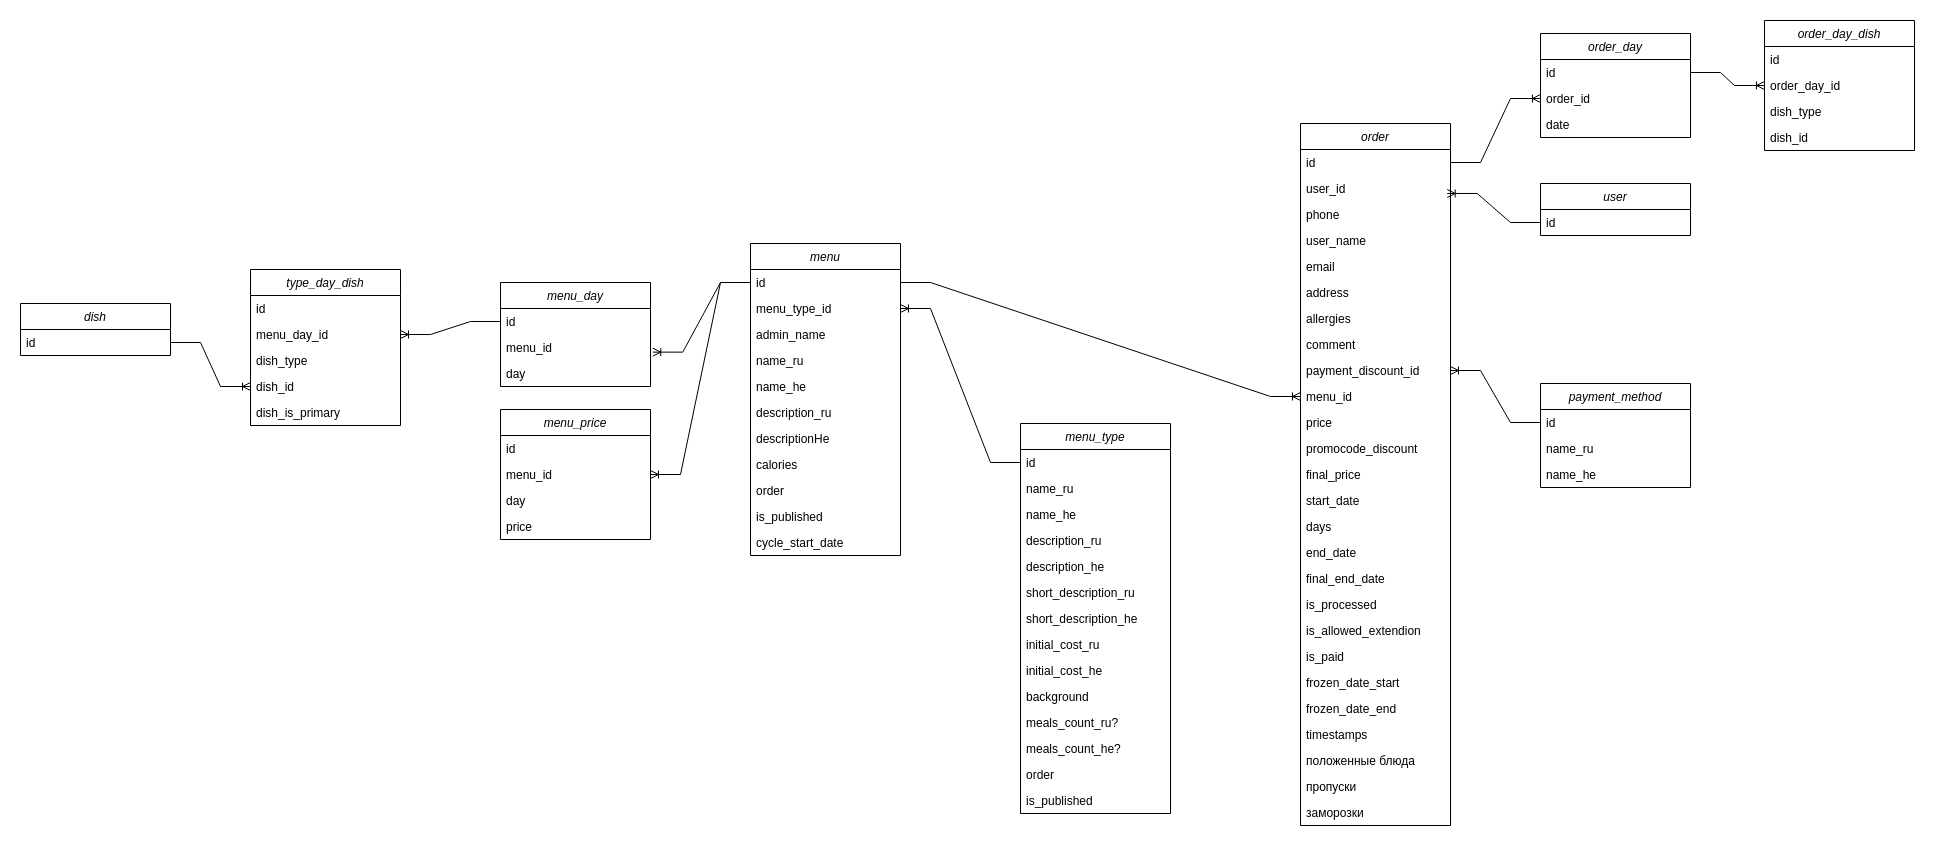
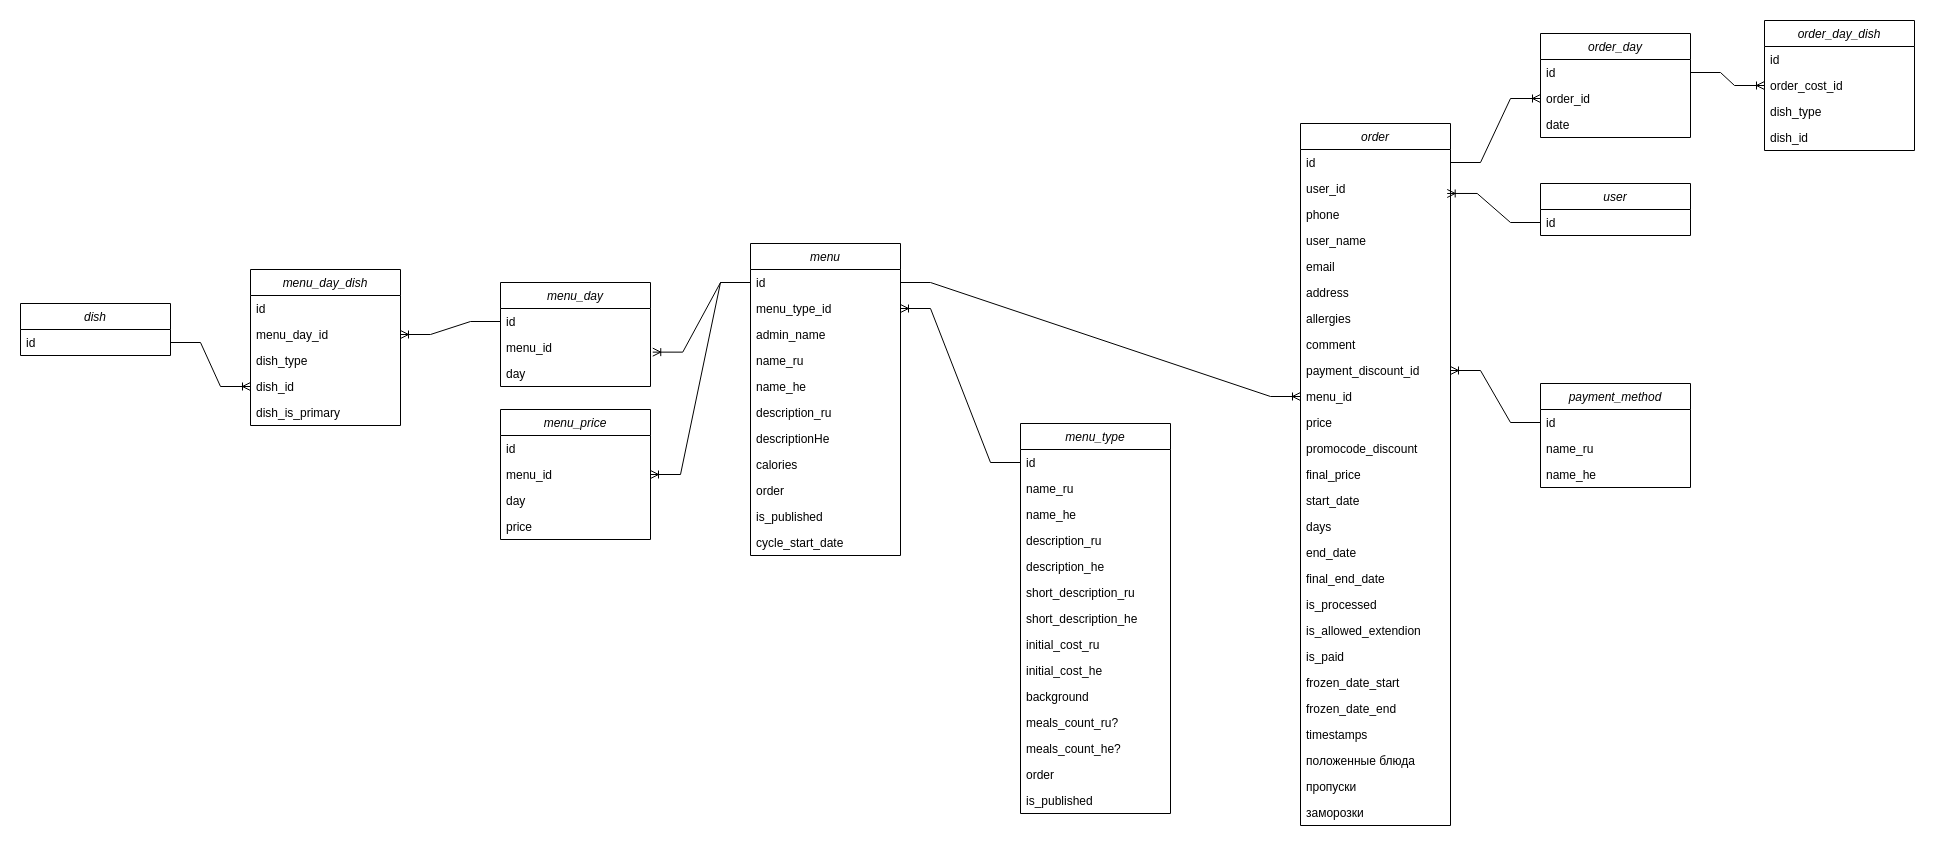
(1809, 86) -> (1812, 86)
(325, 283) -> (325, 283)
